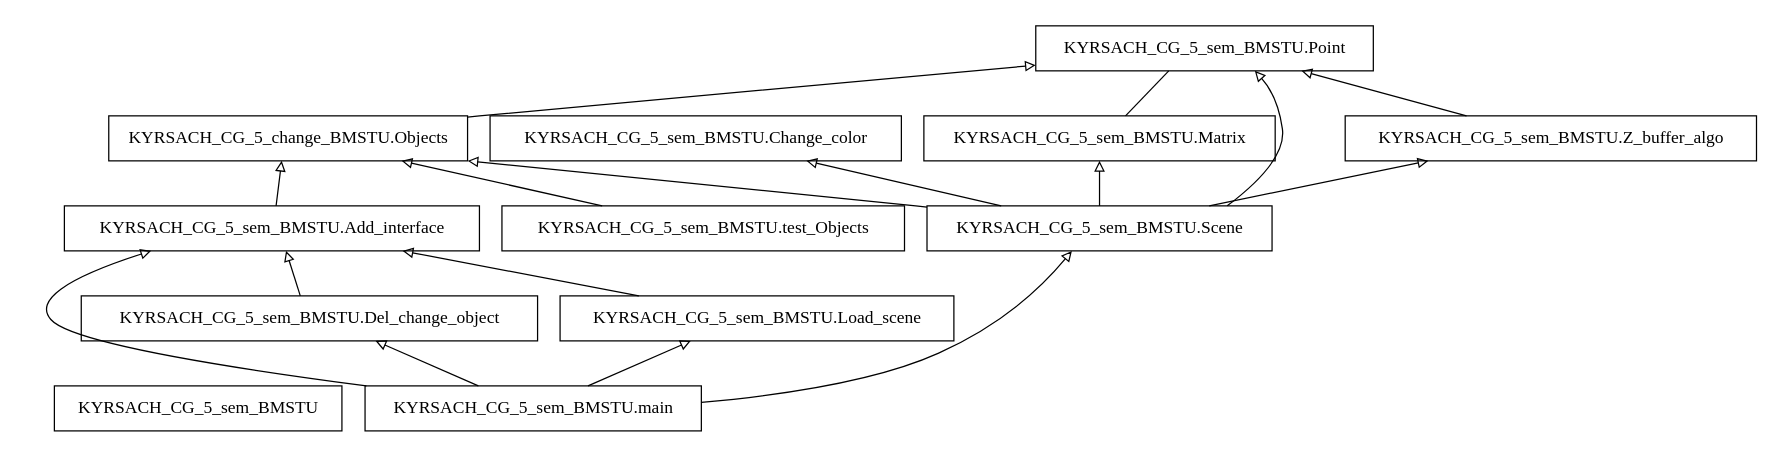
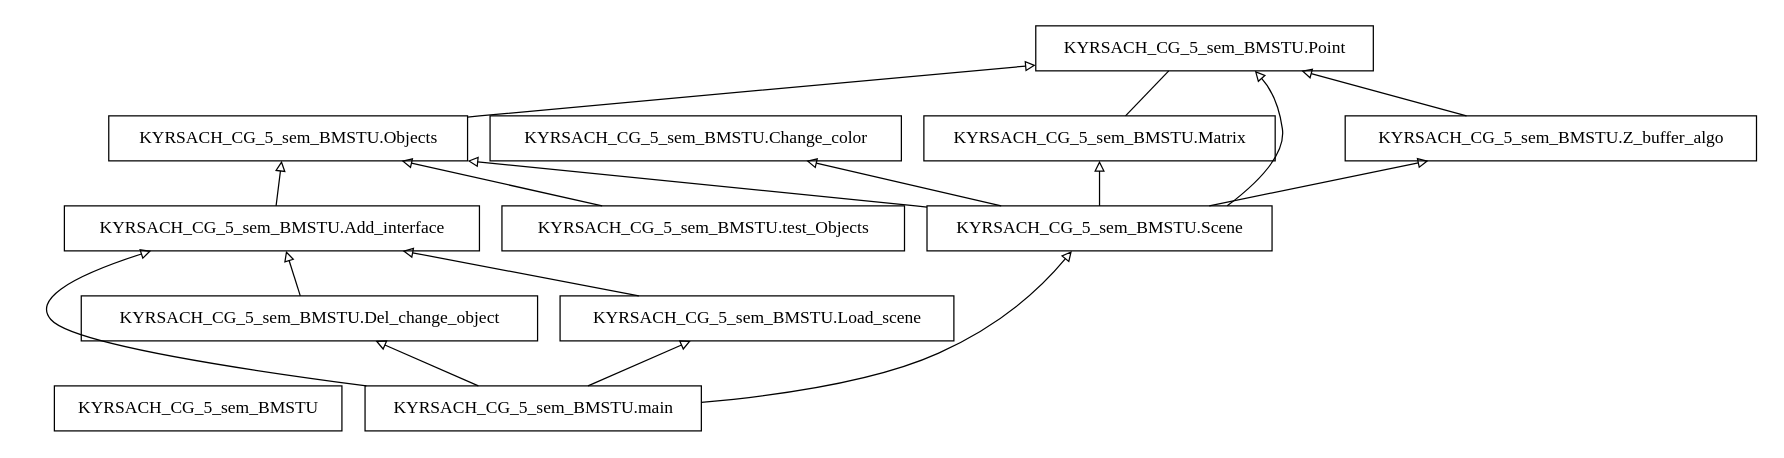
(289, 138) -> (289, 138)
